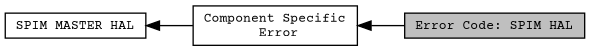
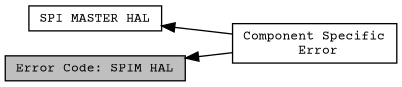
(76, 26) -> (95, 18)
(388, 26) -> (215, 55)
